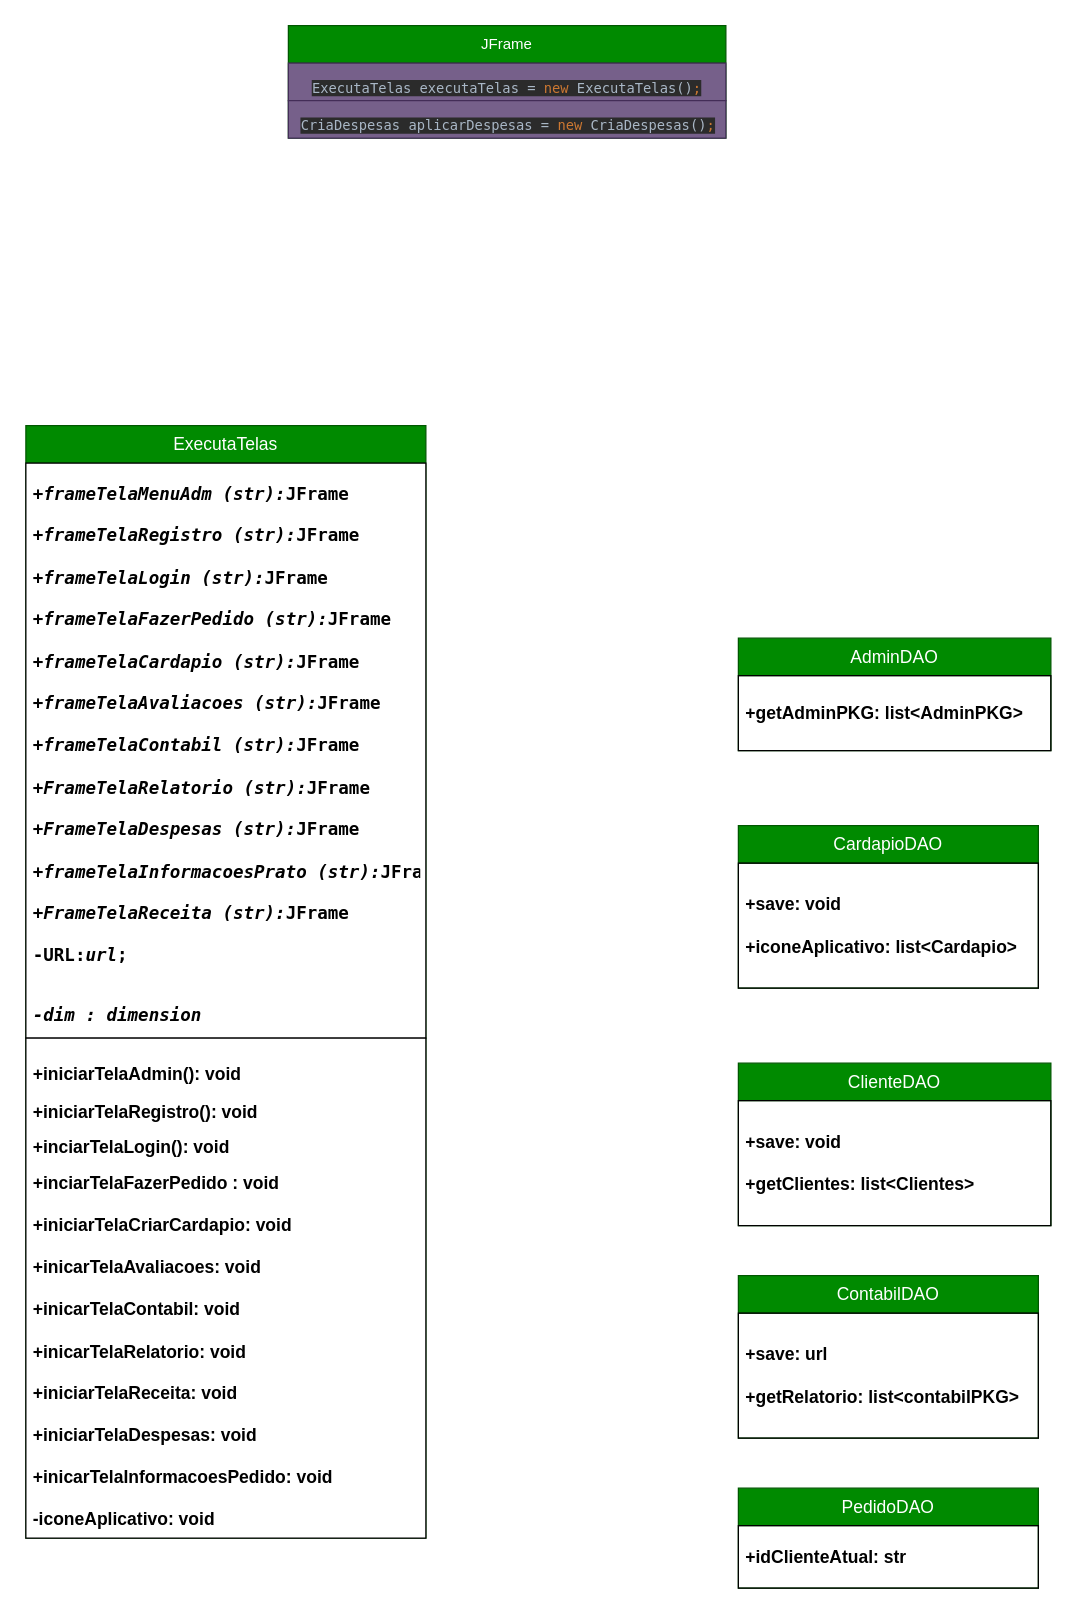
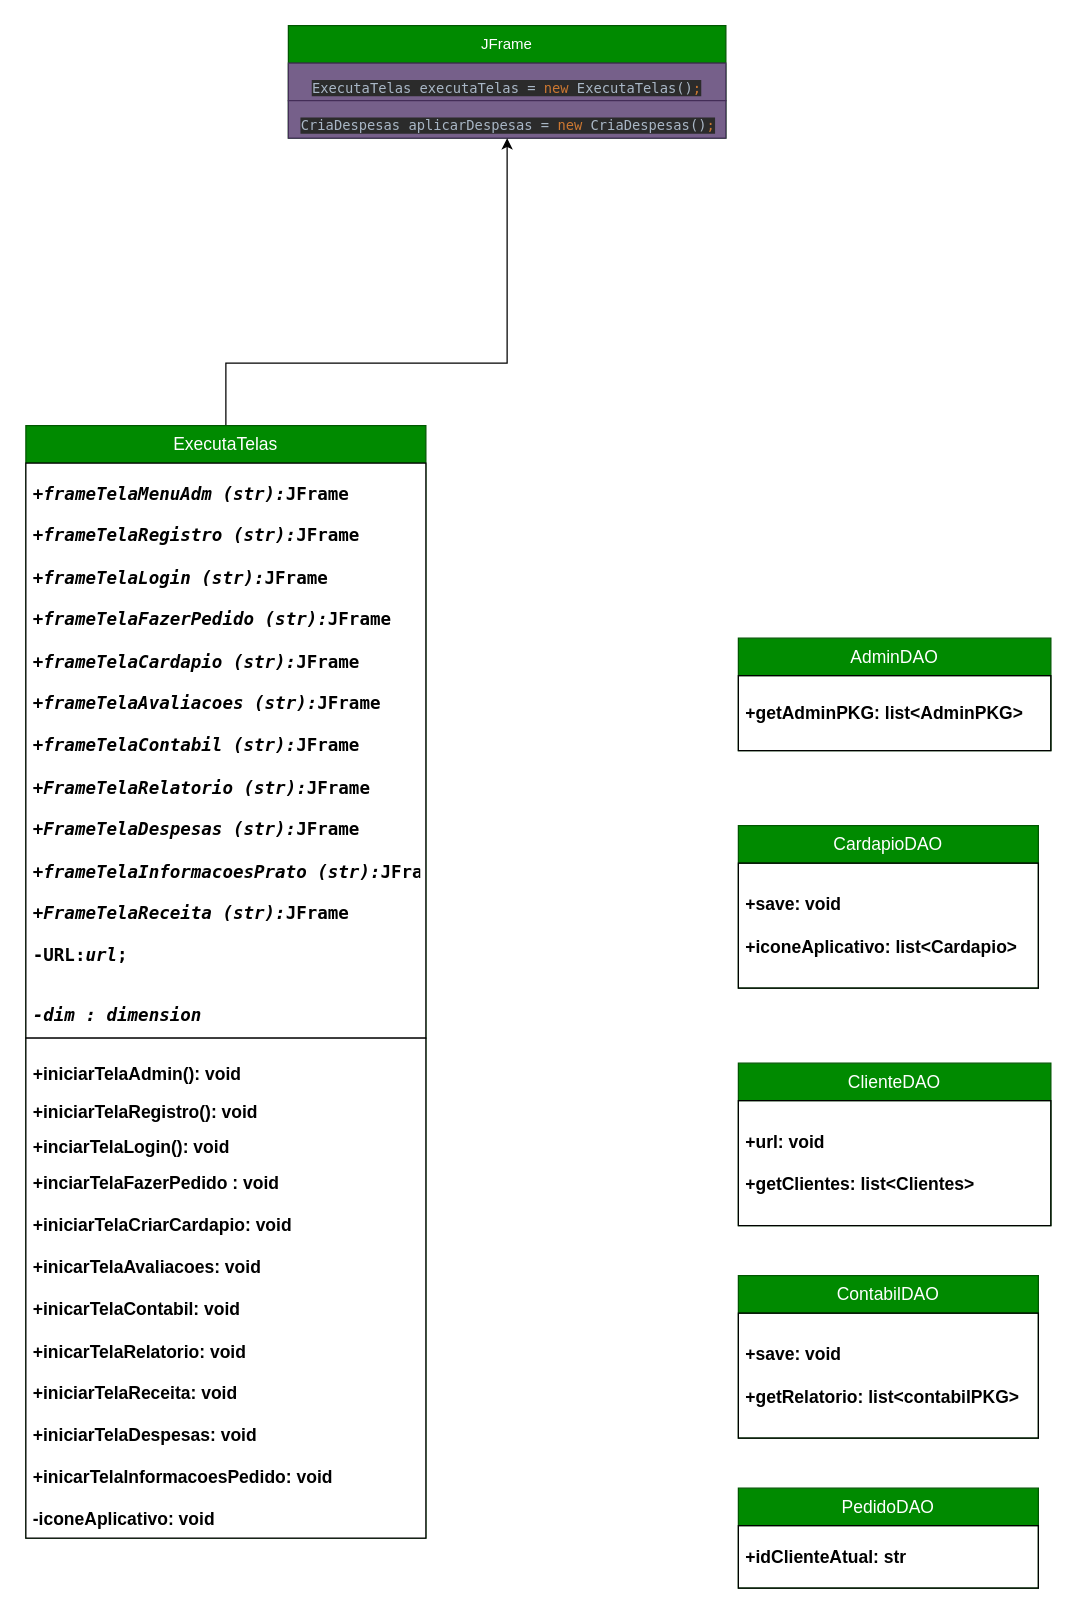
none -> (444, 363)
(865, 1163) -> (865, 1163)
(884, 1376) -> (884, 1376)
